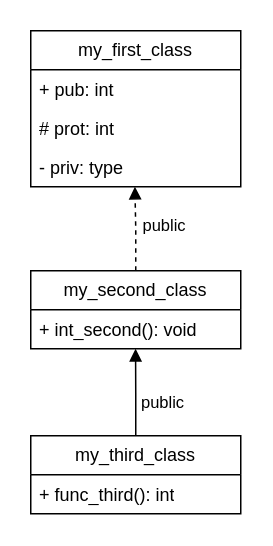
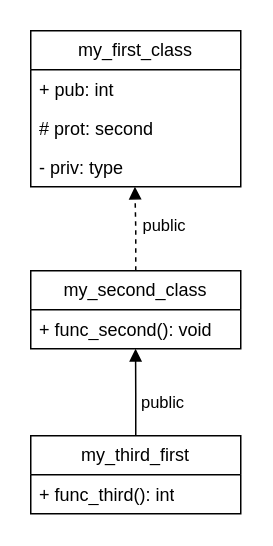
(86, 130) -> (103, 130)
(129, 331) -> (136, 331)
(136, 455) -> (136, 455)
